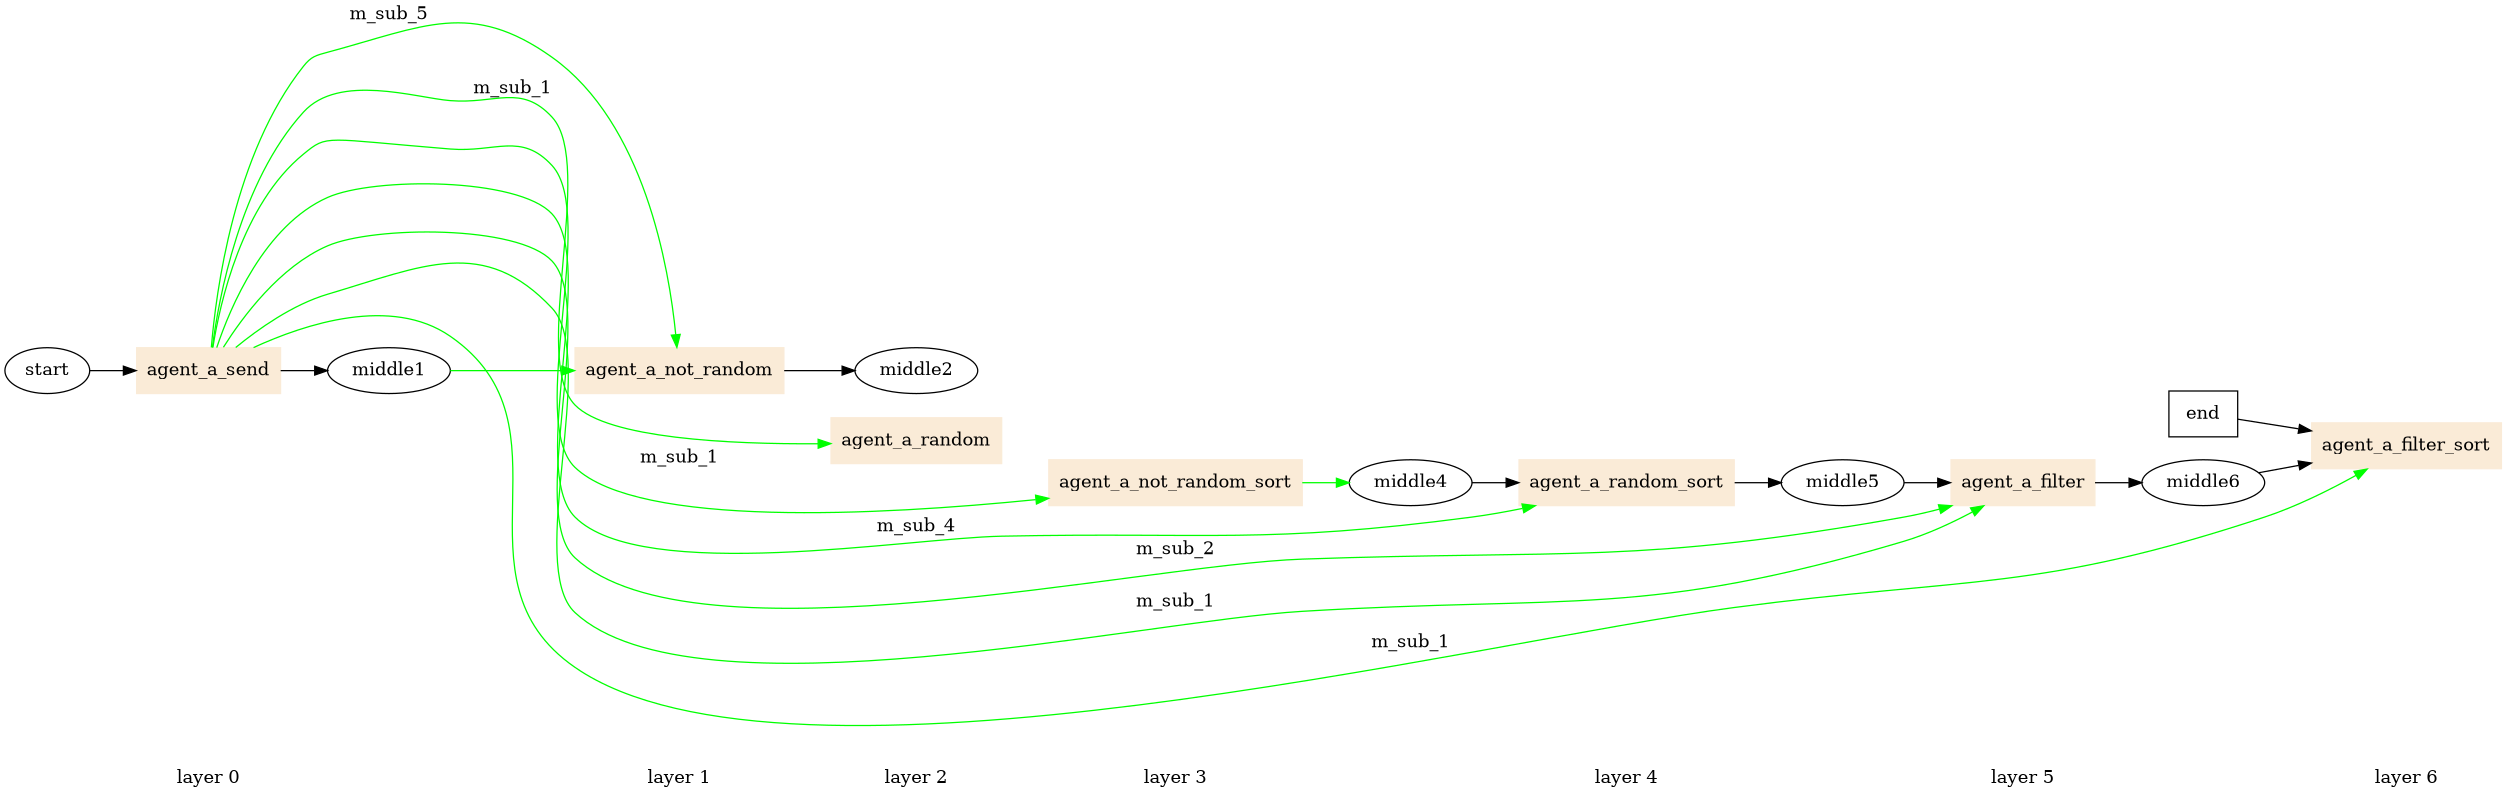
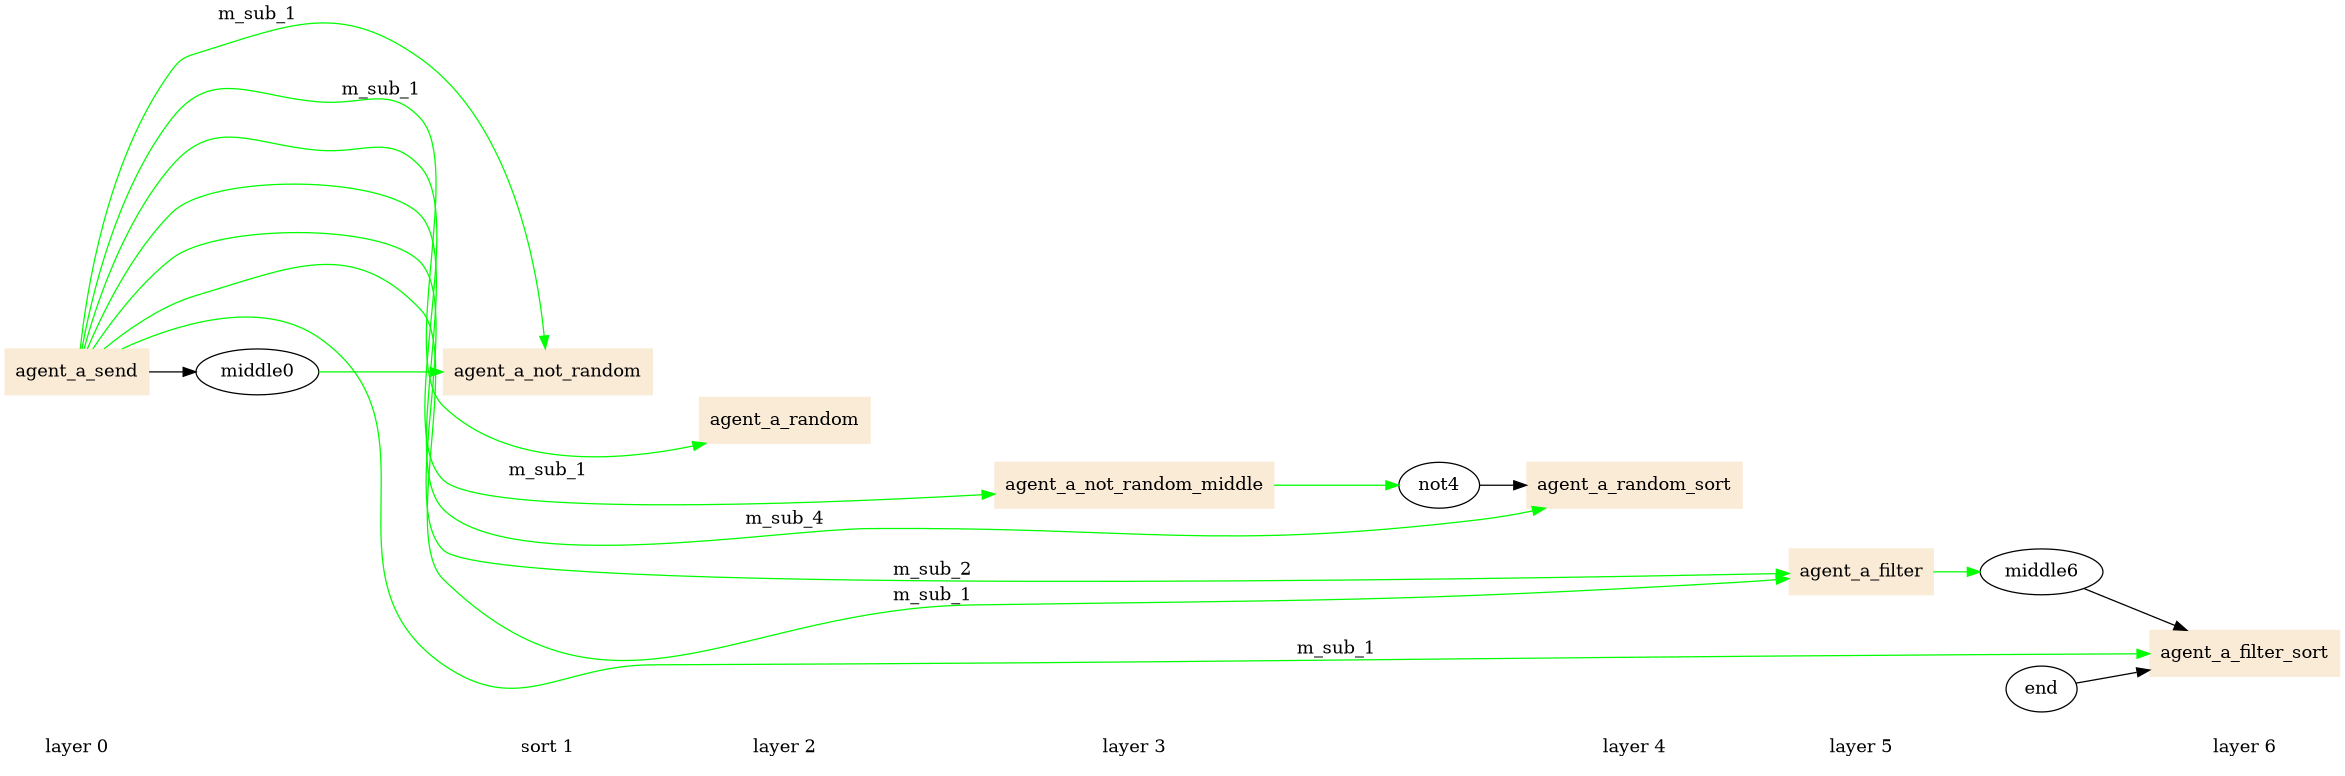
(389, 15) -> (257, 15)
(47, 371) -> none
(389, 371) -> (257, 372)
(916, 371) -> none
(2203, 414) -> (2042, 689)
(1176, 483) -> (1134, 485)
(1411, 483) -> (1439, 485)
(1843, 483) -> none
(2112, 483) -> (1950, 572)
(679, 778) -> (548, 748)
